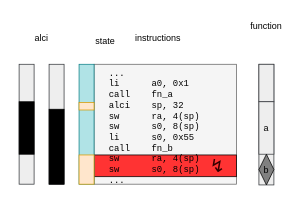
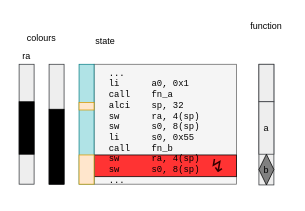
(42, 38) -> (42, 38)
(158, 38) -> none
none -> (27, 57)
